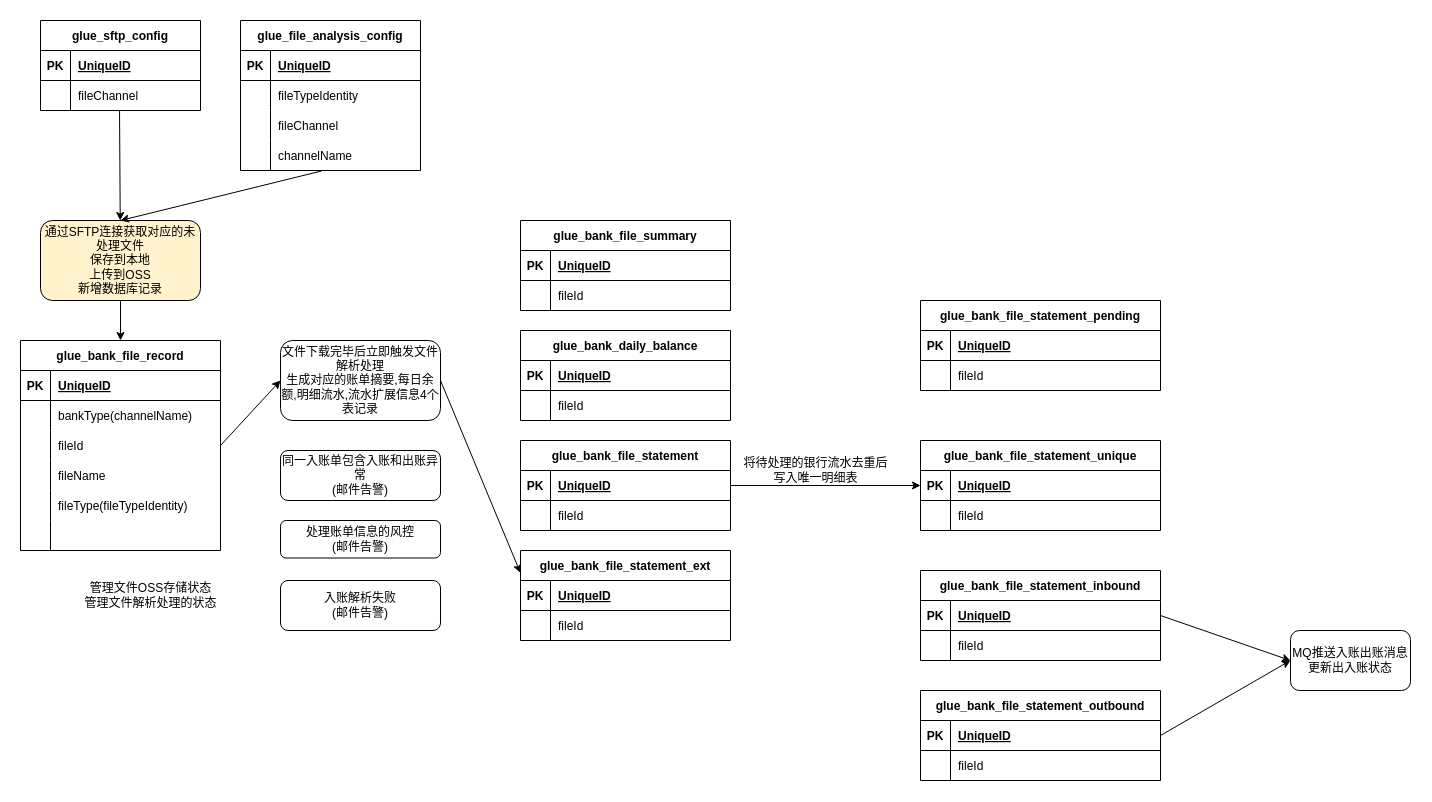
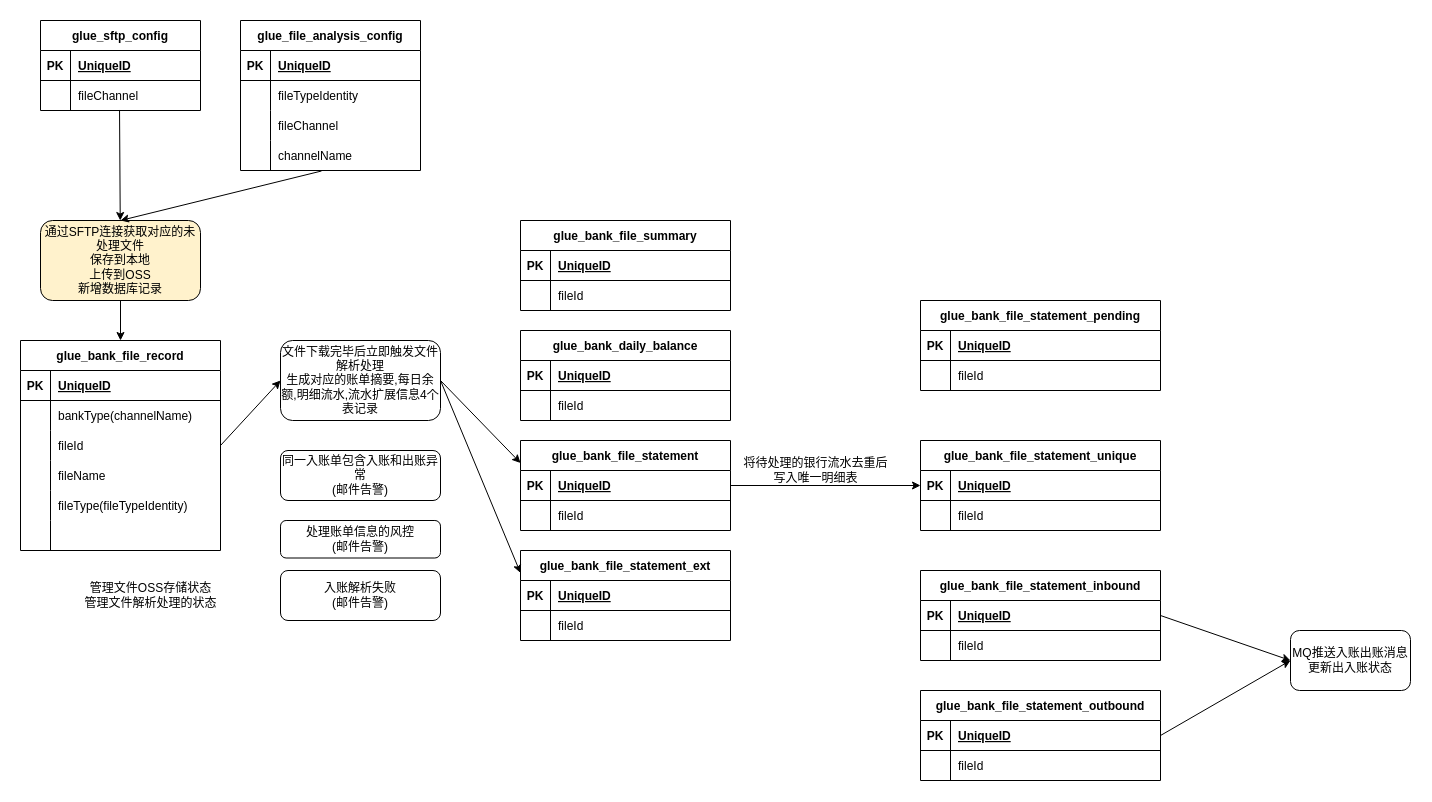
none -> (479, 420)
(361, 606) -> (361, 596)
